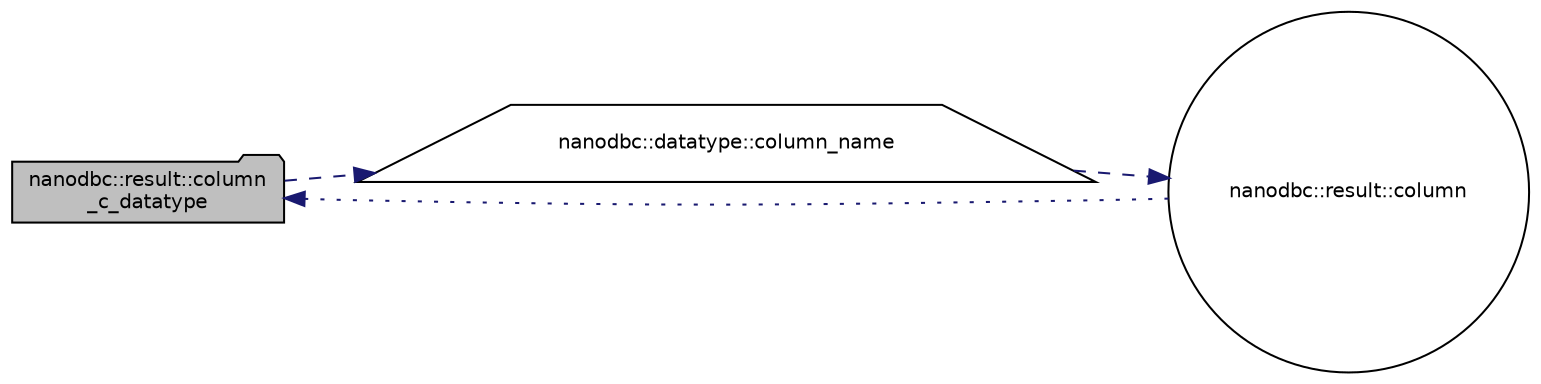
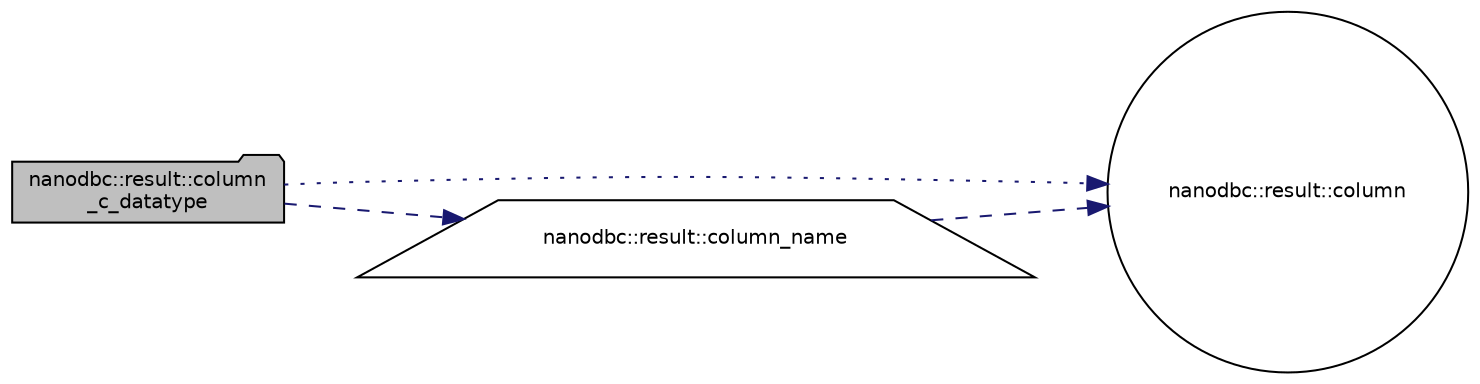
(726, 143) -> (696, 239)
(737, 205) -> (686, 177)
